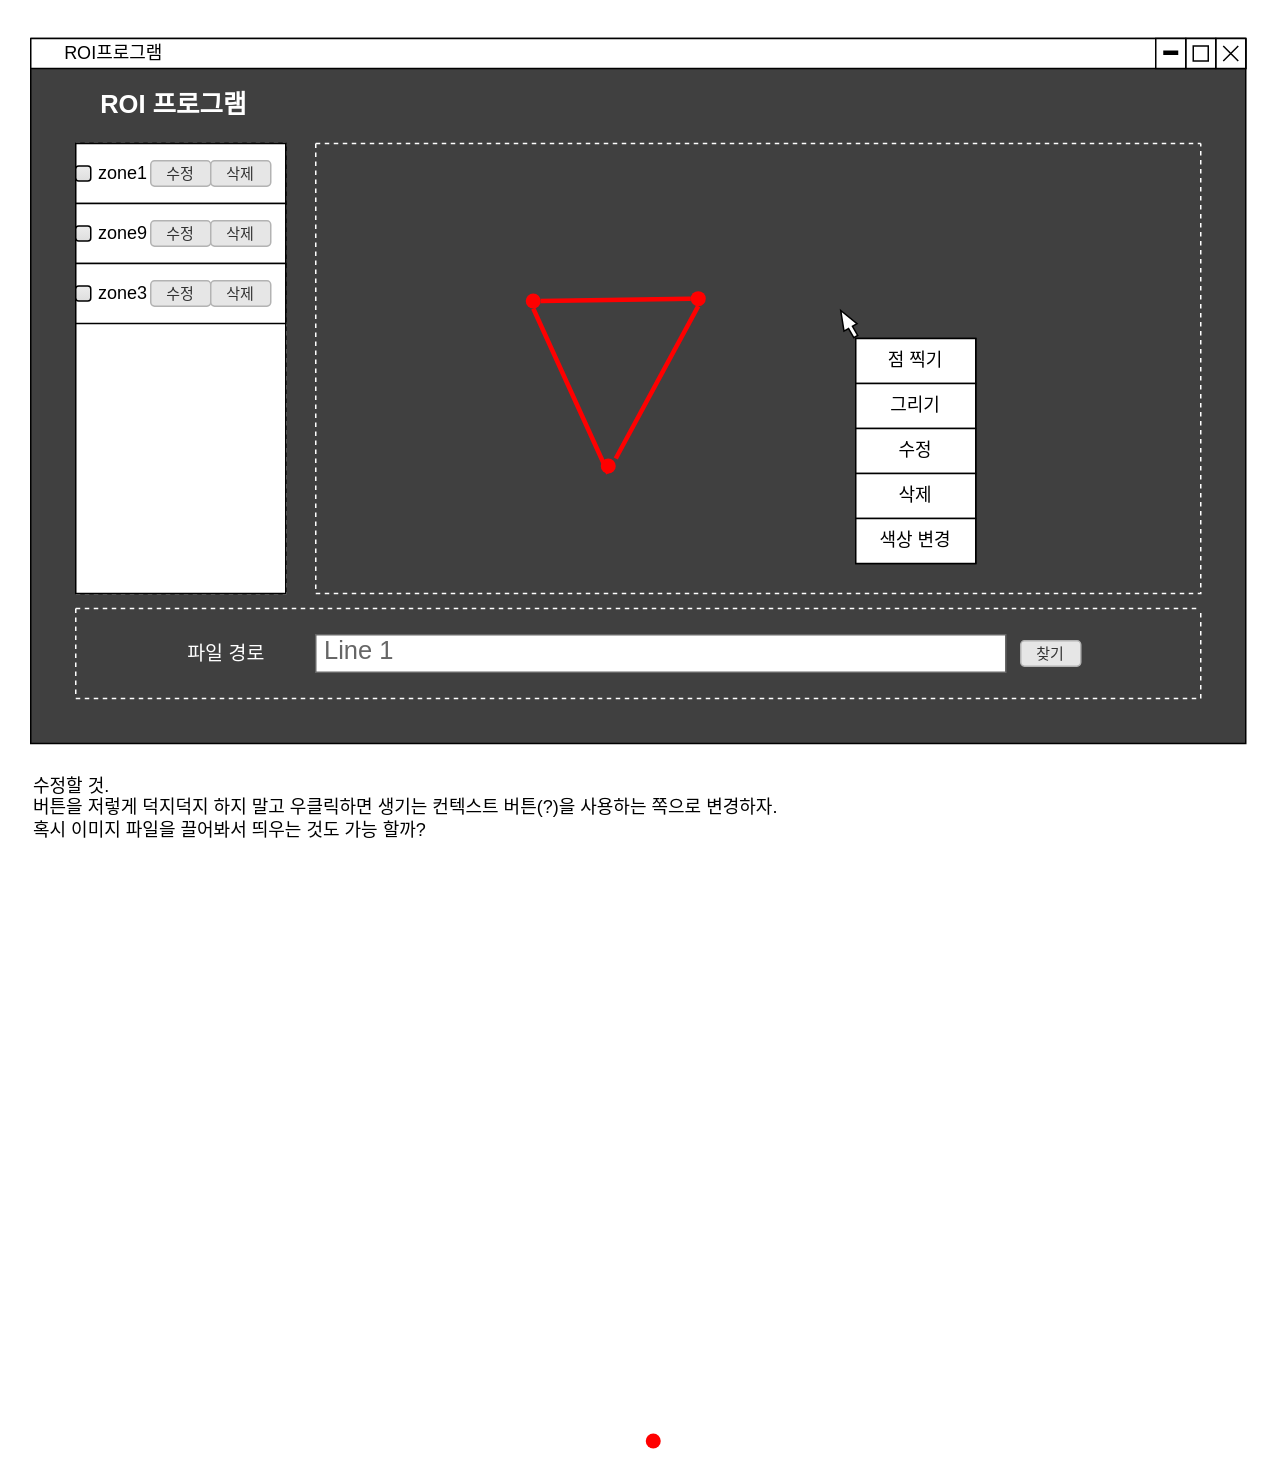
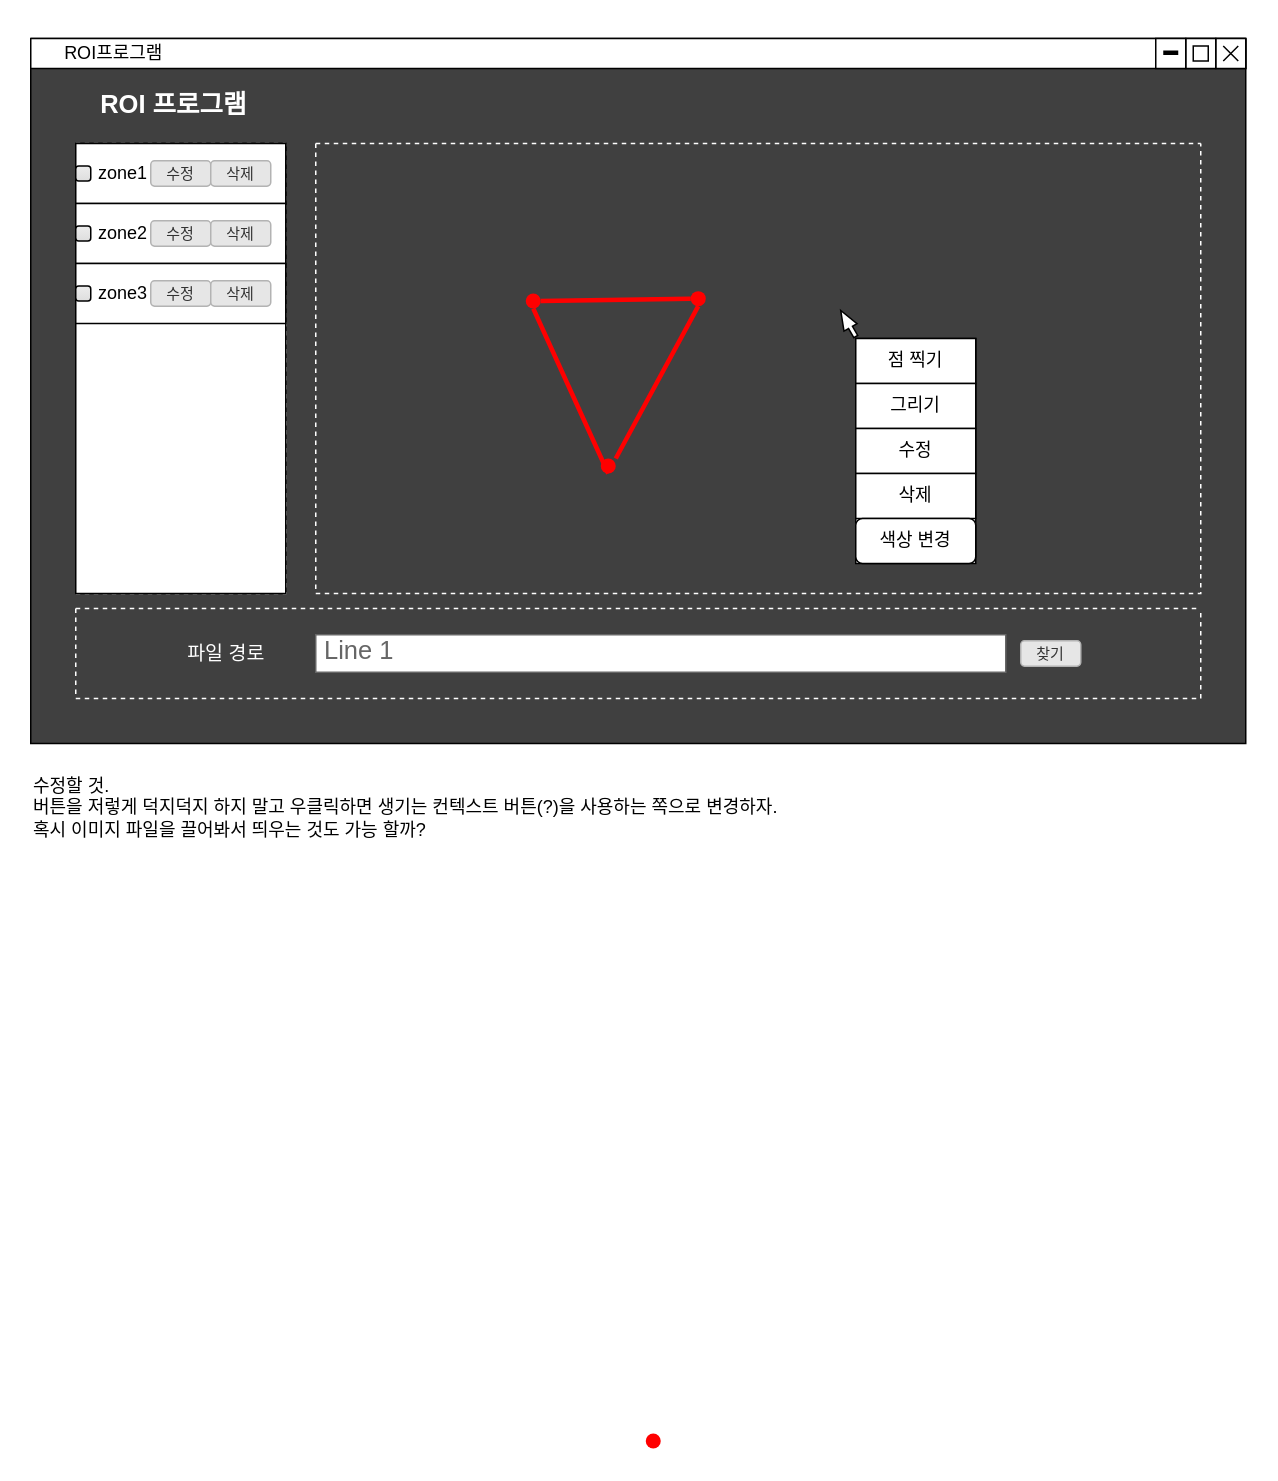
(104, 233) -> (104, 233)
(916, 541) -> (916, 541)
